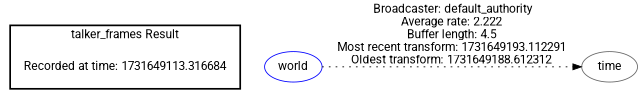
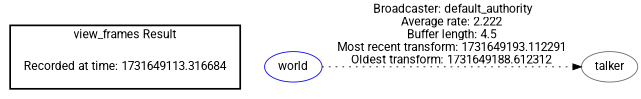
(125, 35) -> (125, 35)
(610, 67) -> (610, 67)
